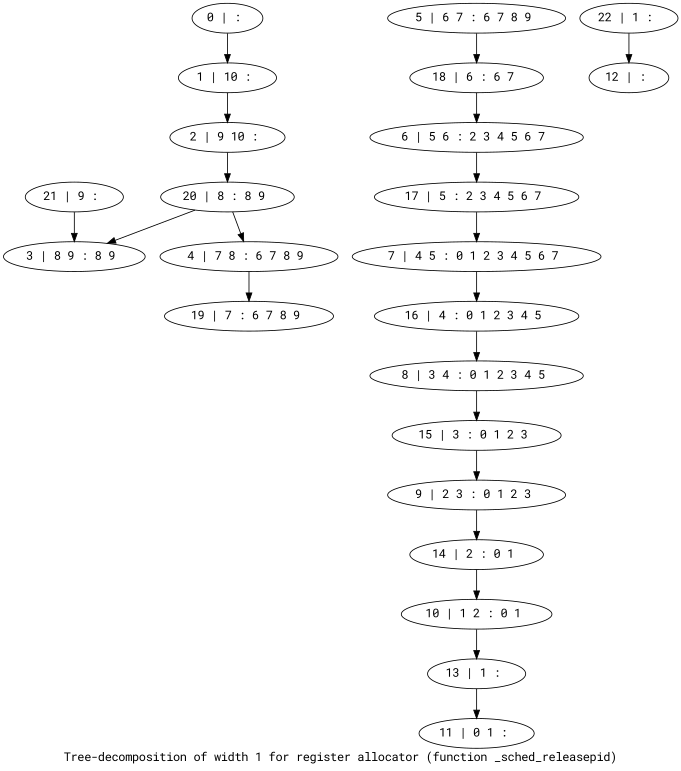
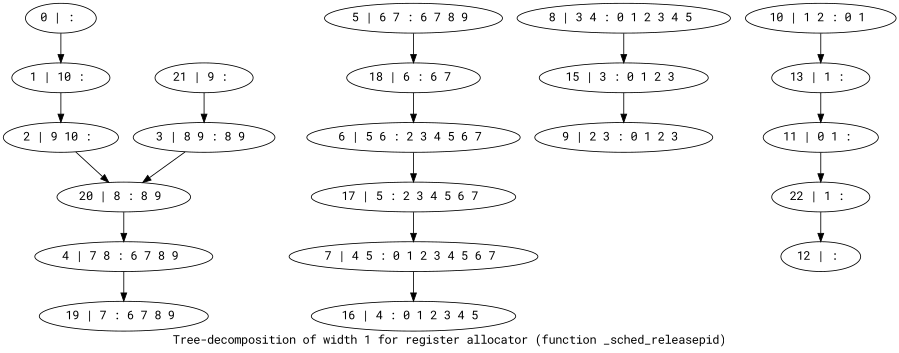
none -> (821, 163)
(155, 225) -> (167, 165)
(477, 342) -> none
(477, 555) -> none
